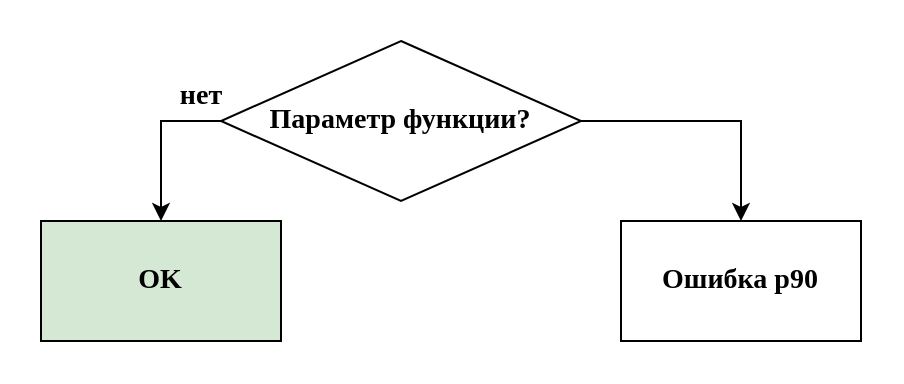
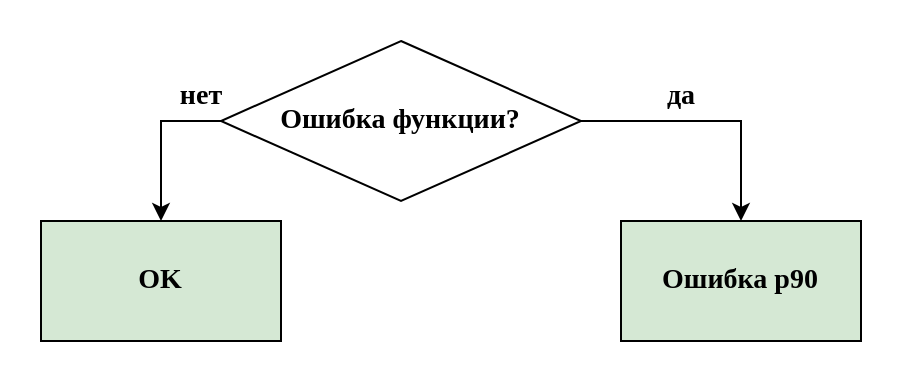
none -> (681, 95)
(401, 121) -> (401, 121)
(741, 281) -> (741, 281)
